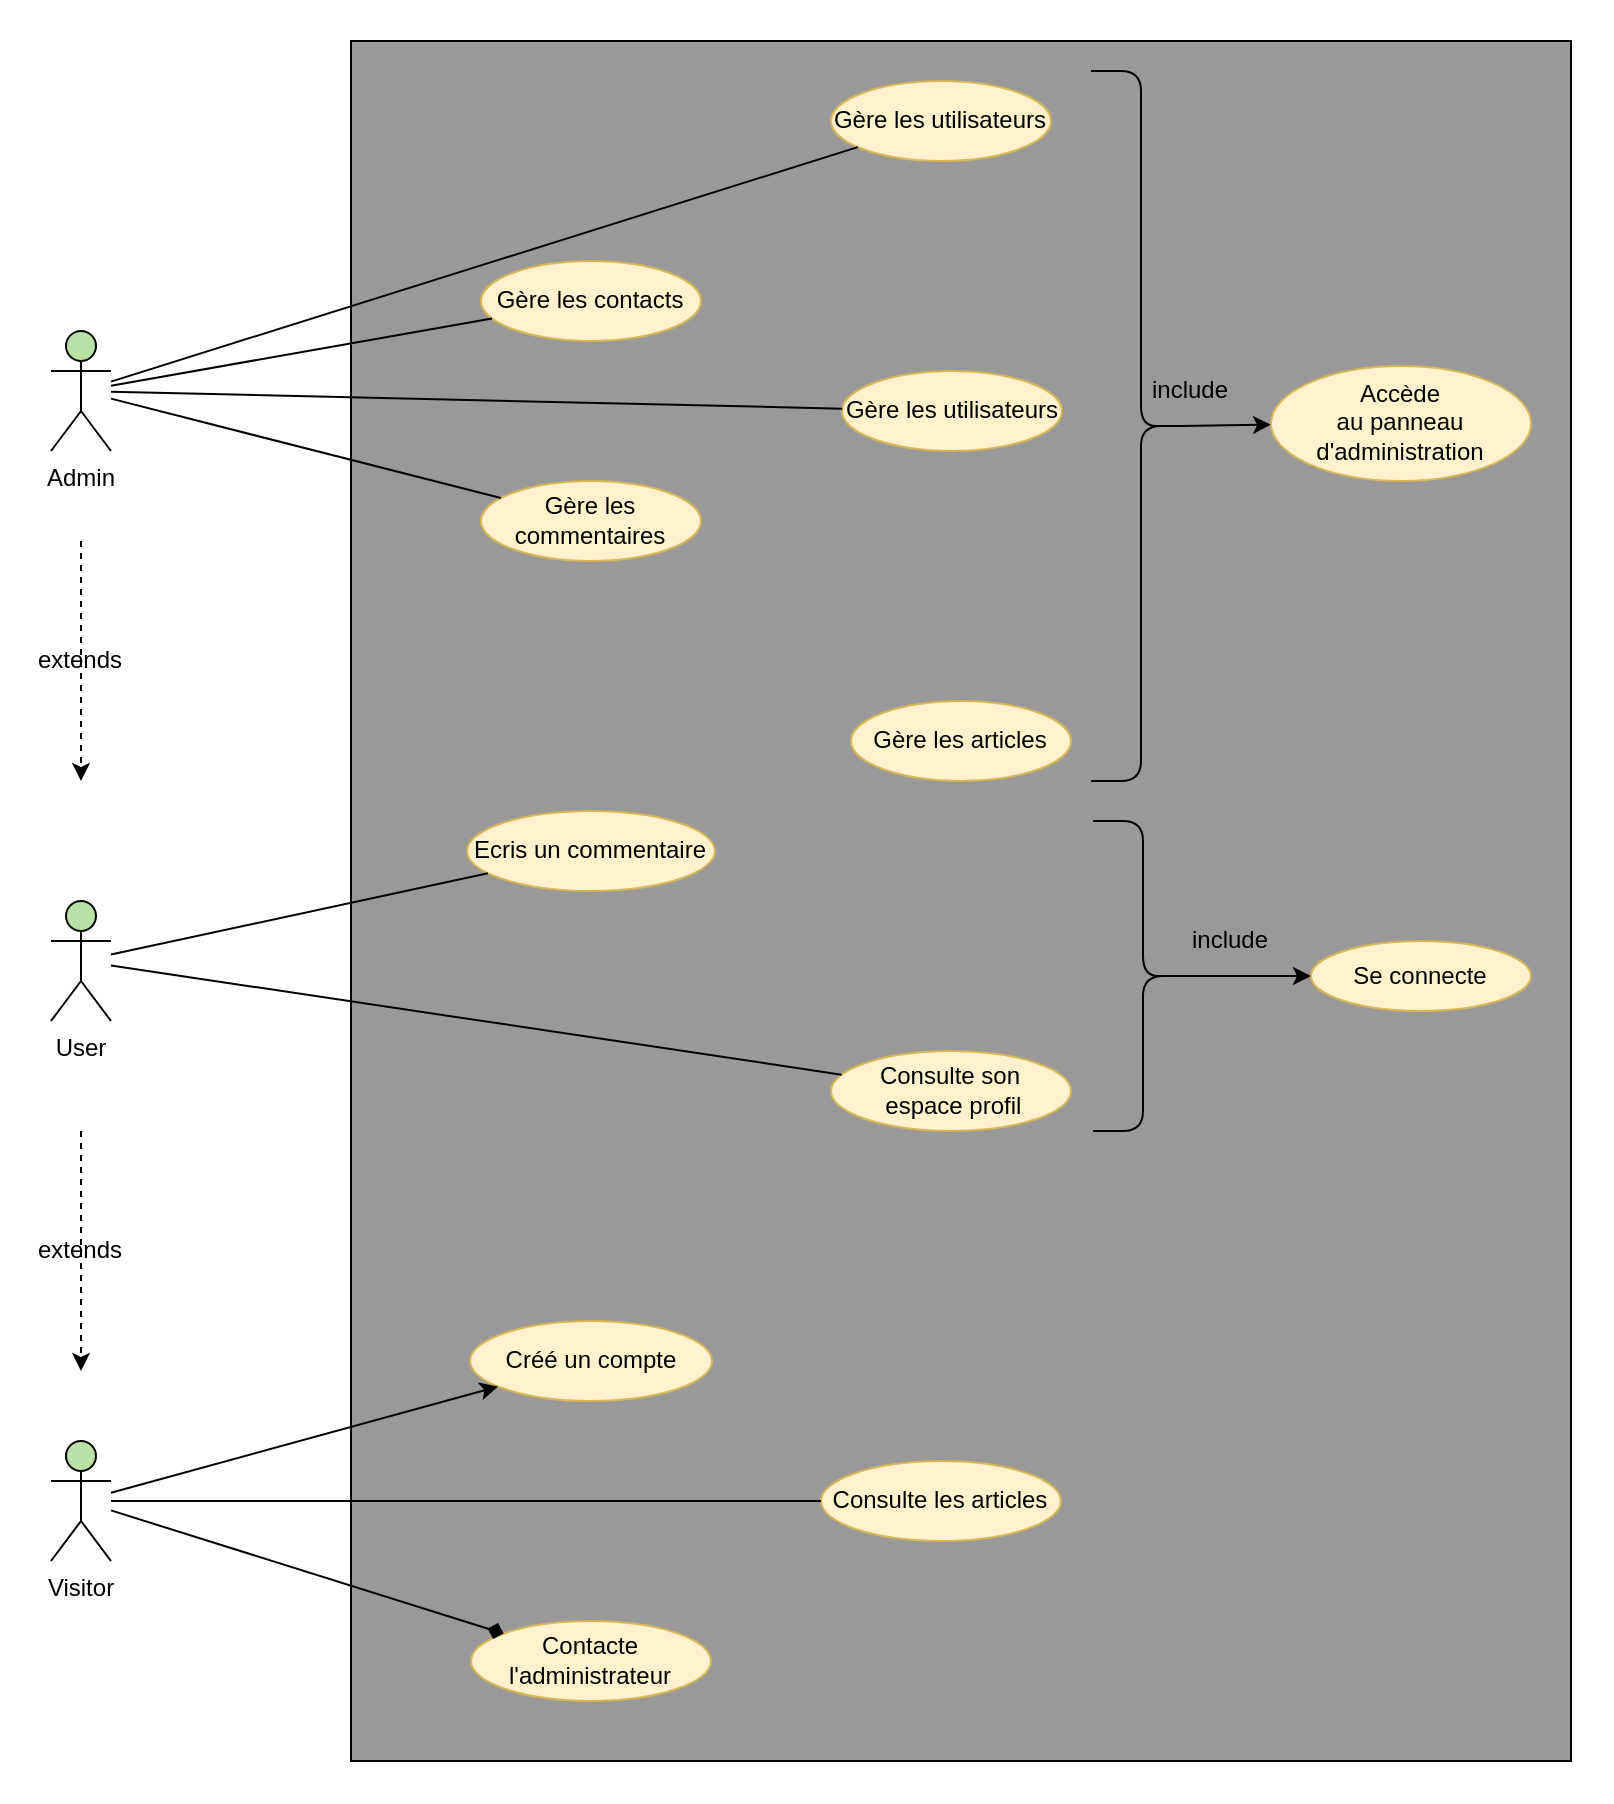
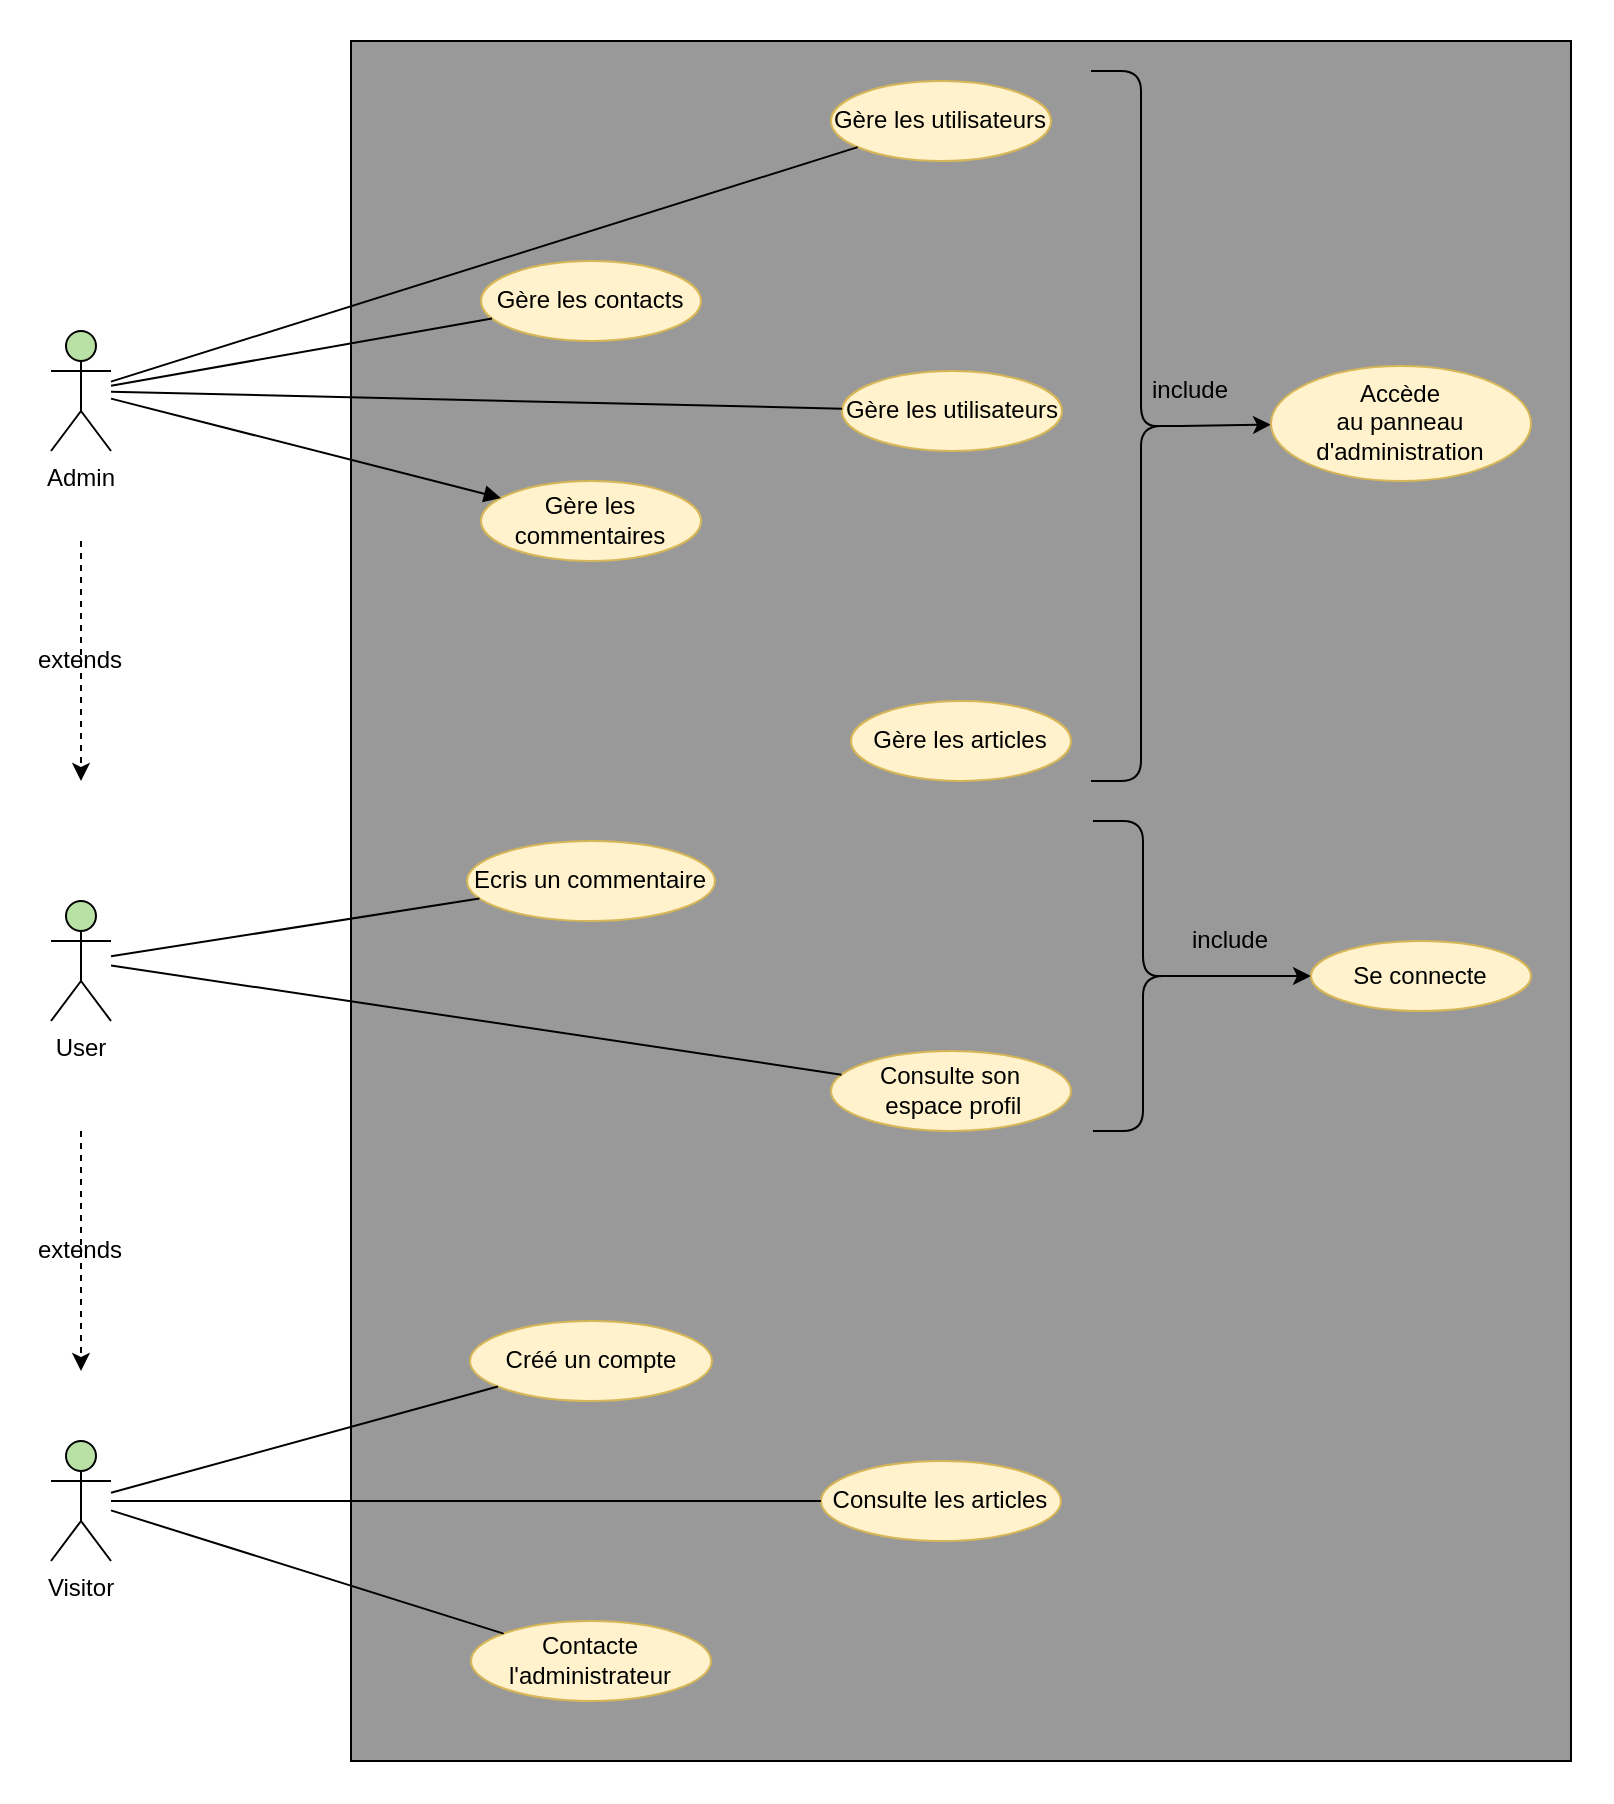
(491, 496) -> (483, 494)
(591, 851) -> (591, 881)
(484, 1390) -> (489, 1389)
(488, 1629) -> (495, 1631)
